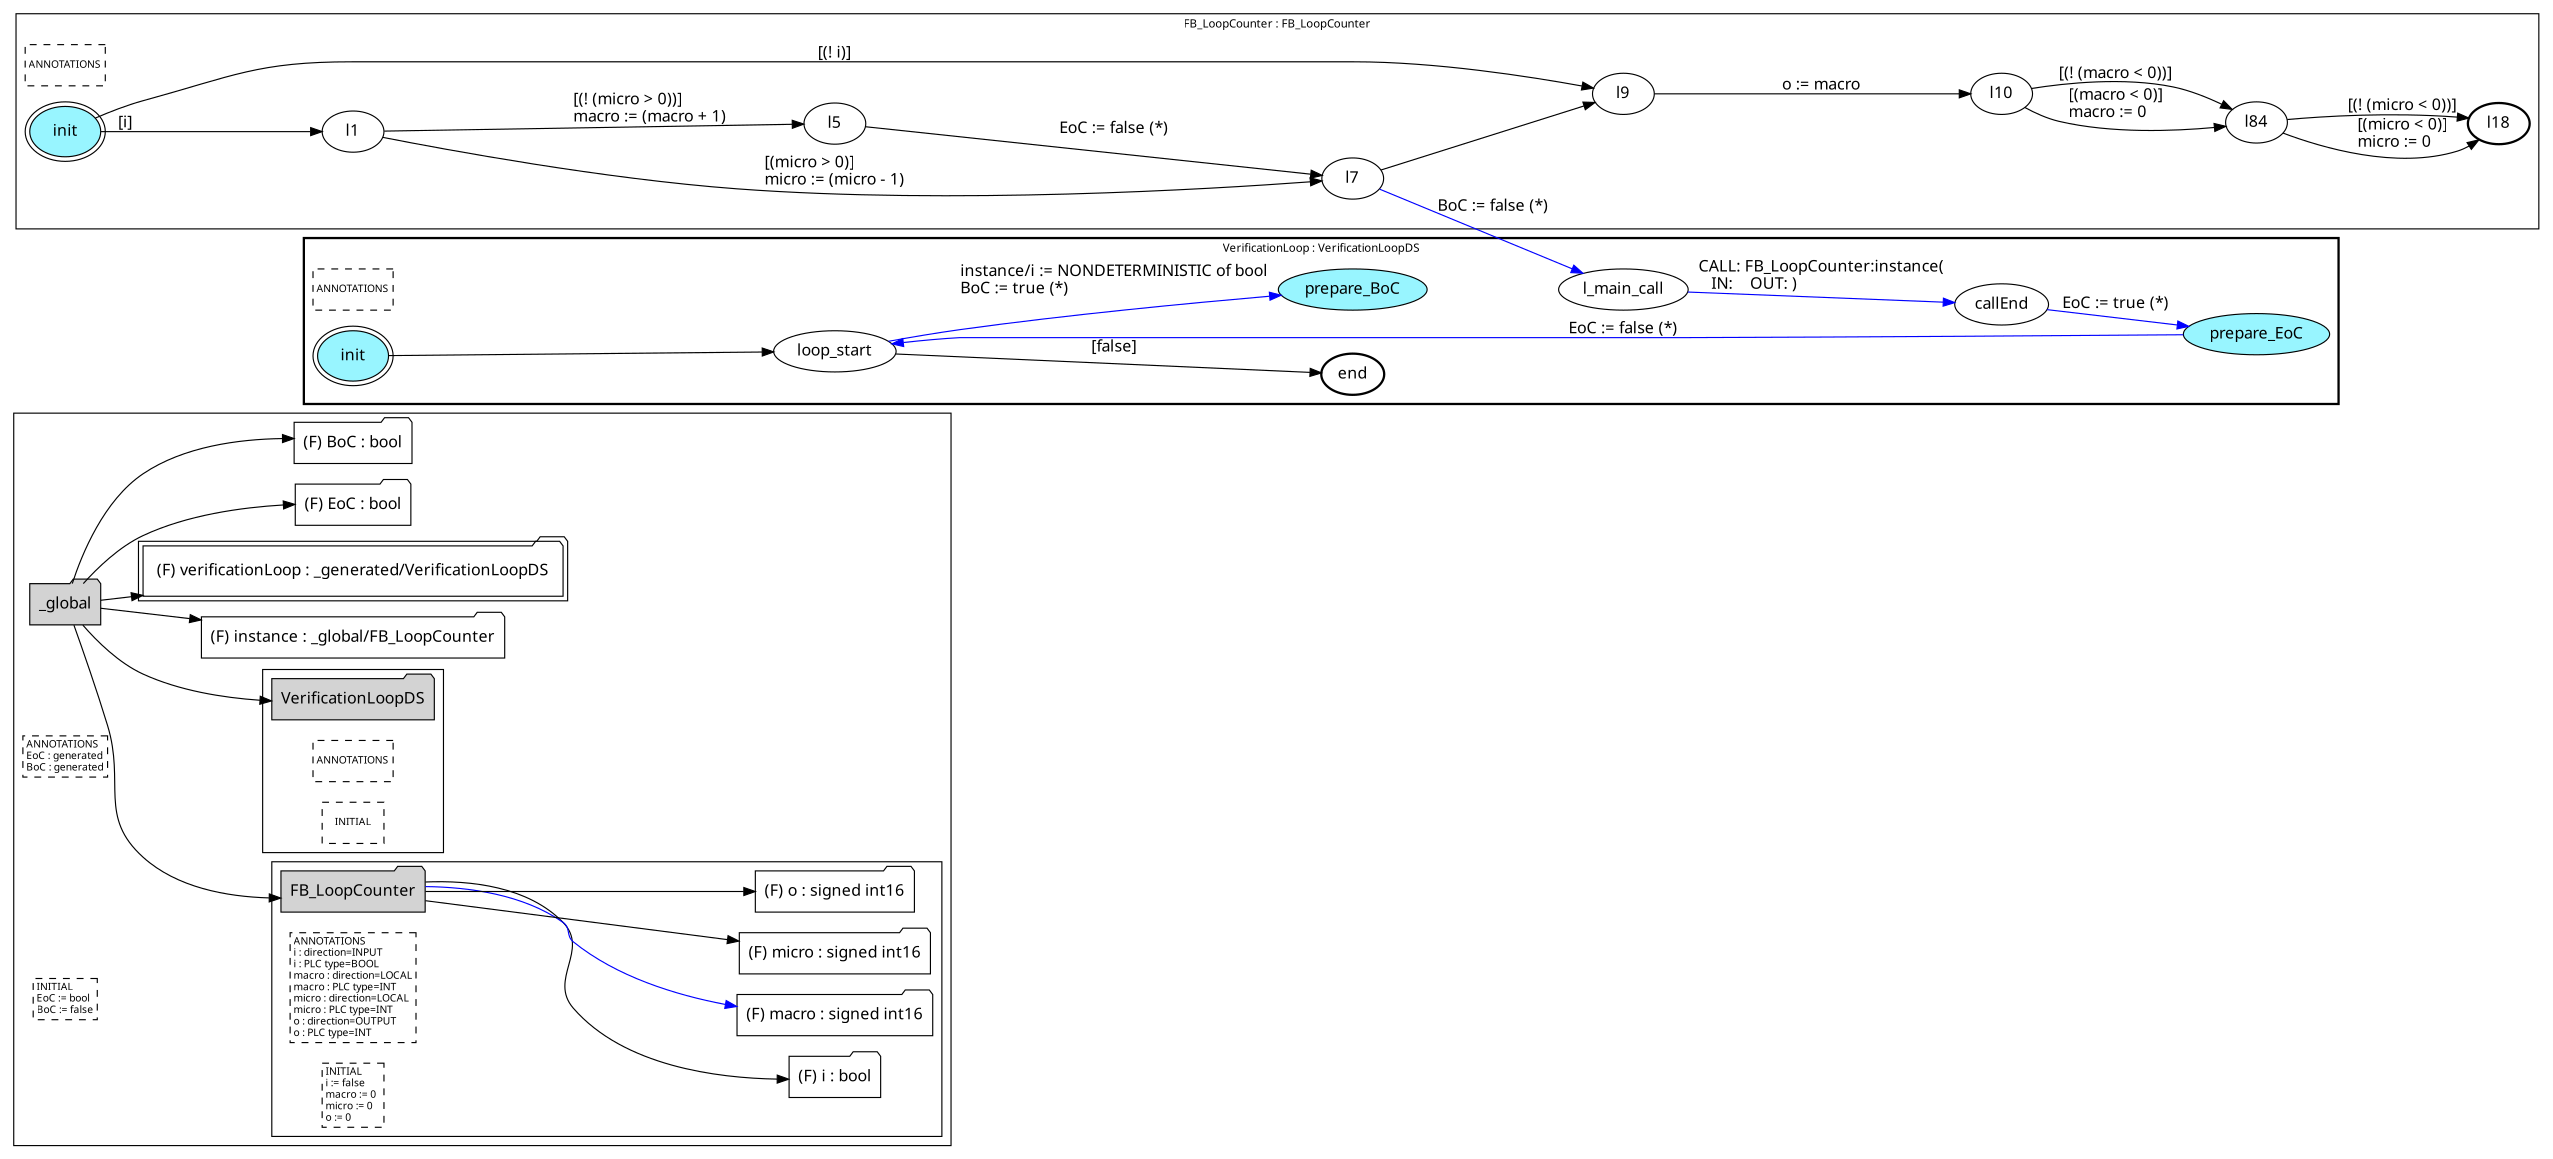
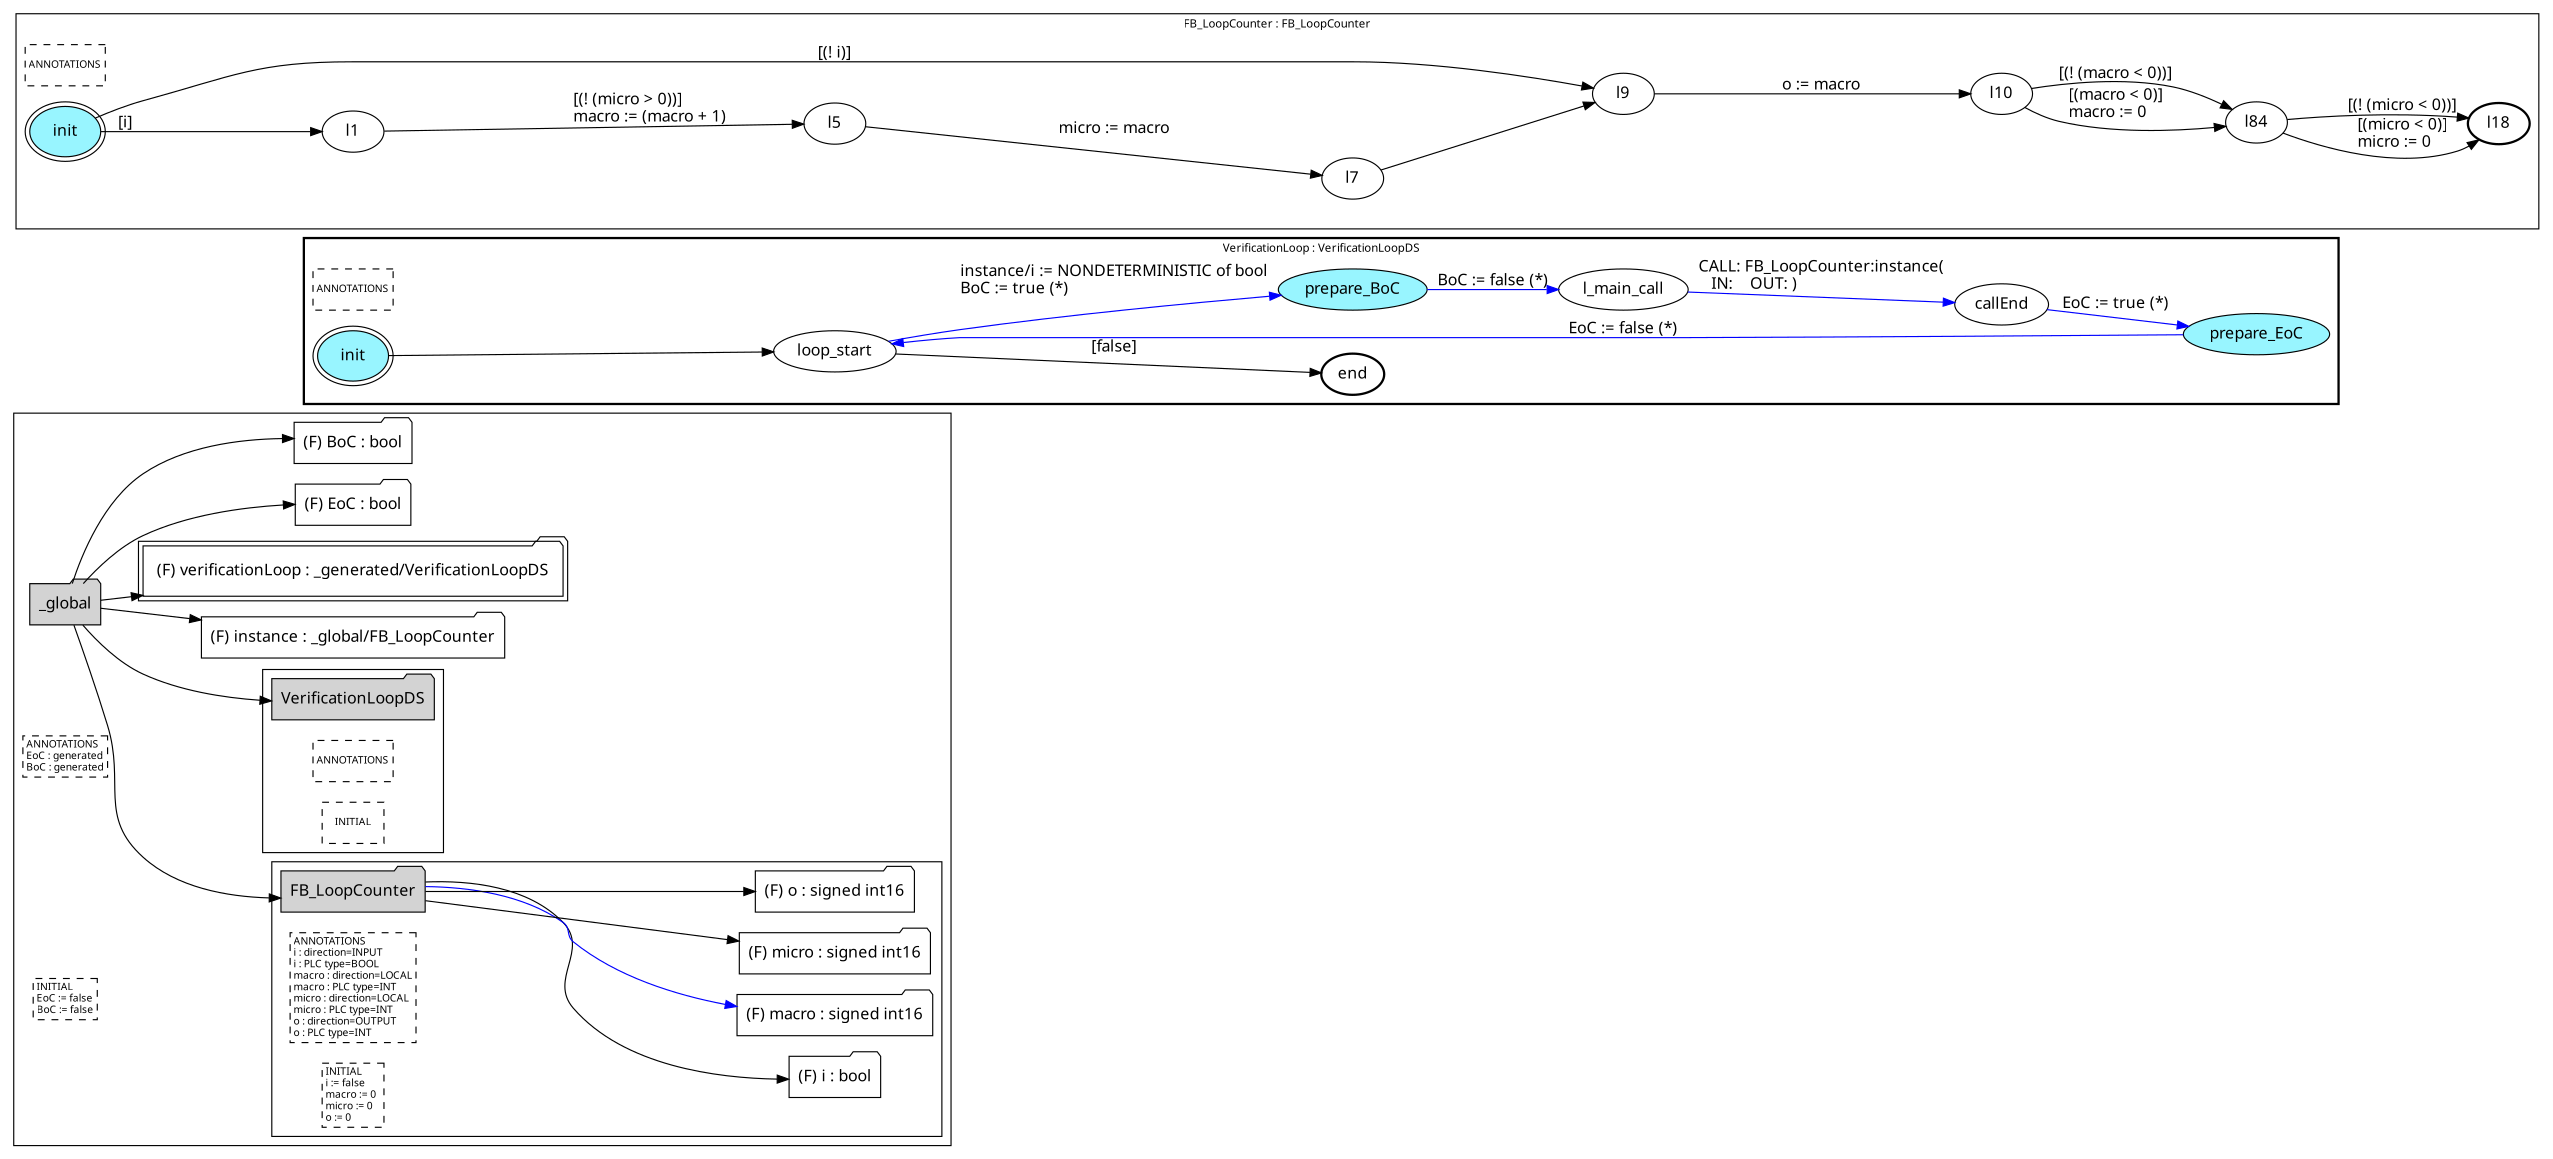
(1114, 129) -> (1114, 129)
(845, 194) -> none
(1457, 221) -> (1487, 290)
(65, 999) -> (65, 999)
